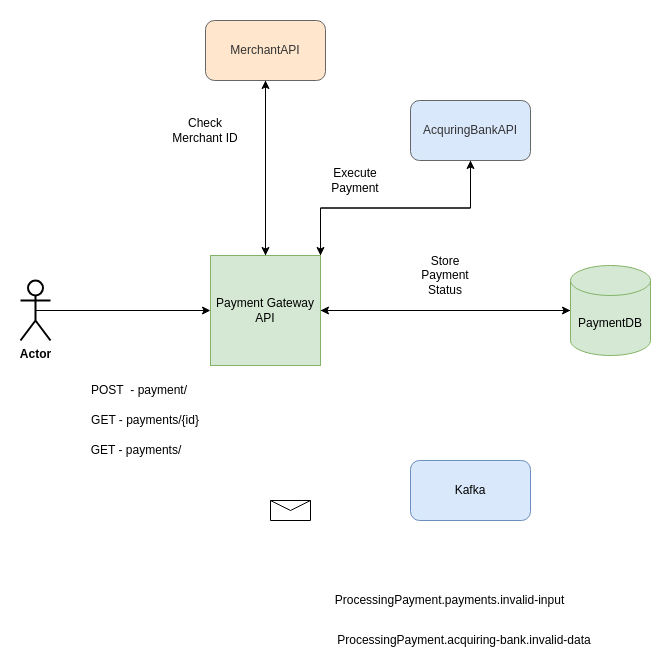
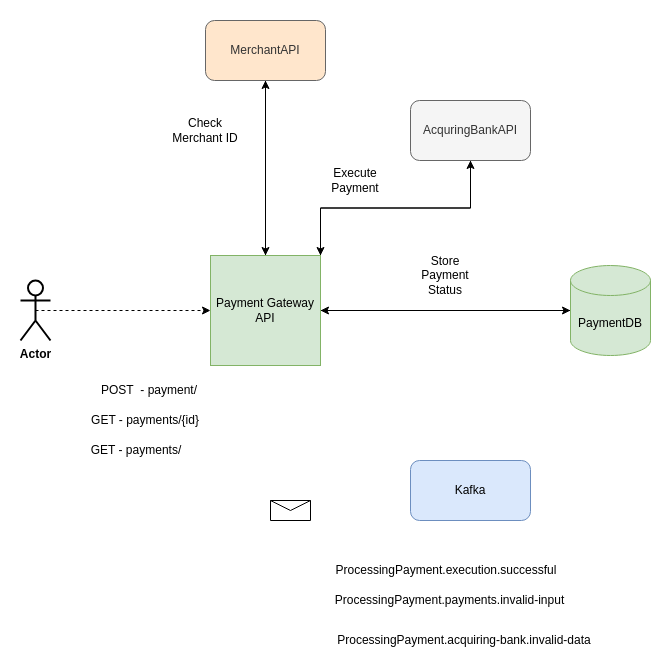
(471, 131) -> (471, 131)
(120, 311) -> (120, 311)
(140, 391) -> (150, 391)
none -> (447, 571)
